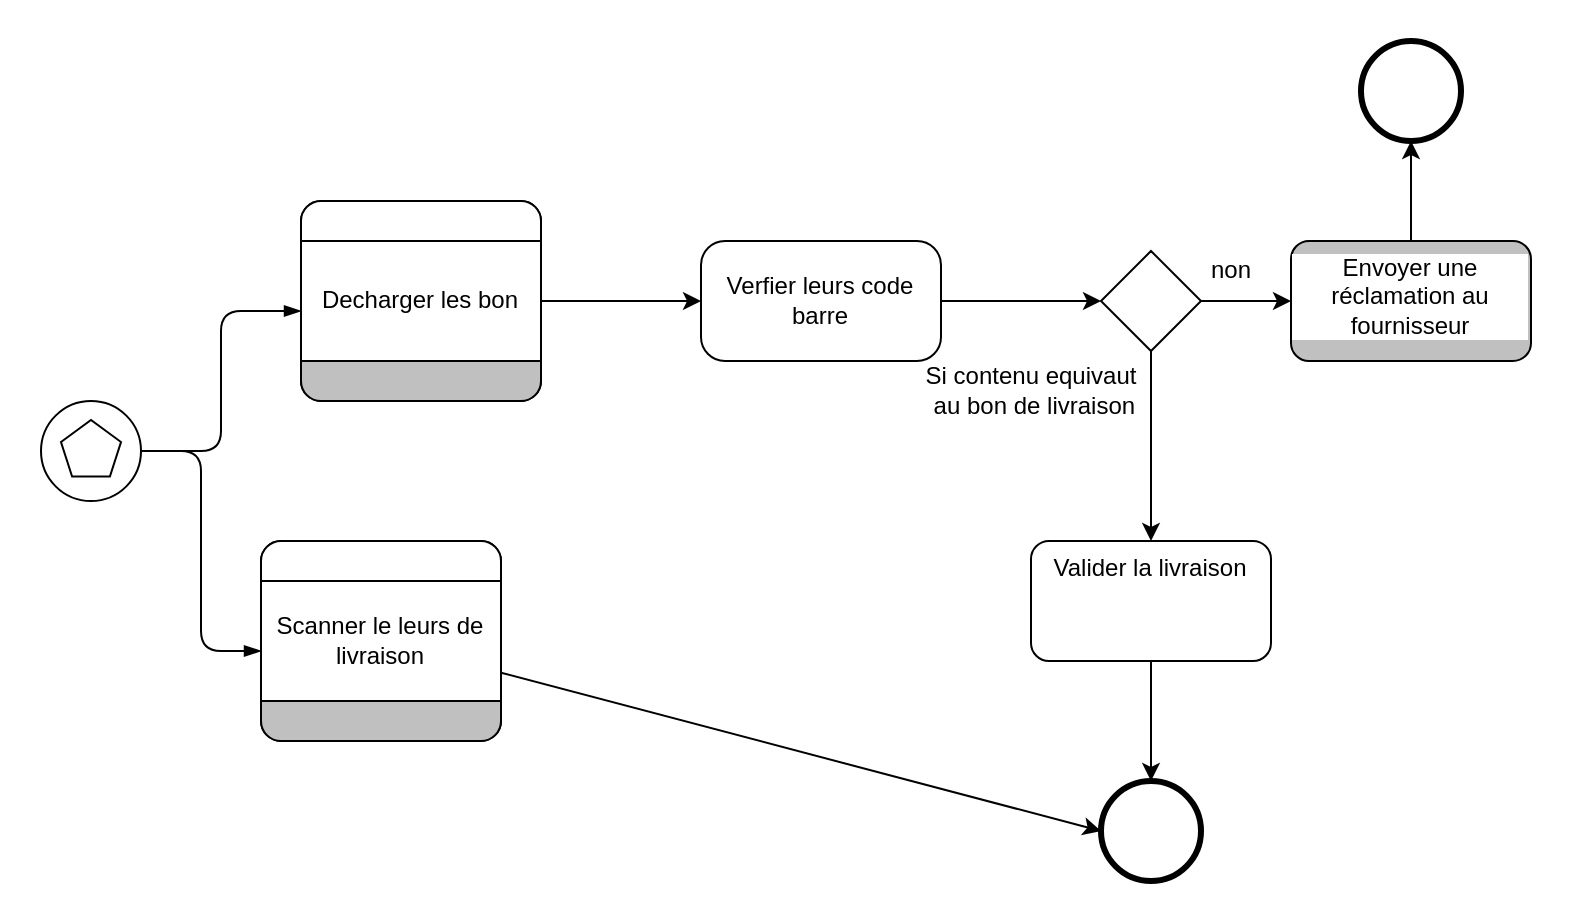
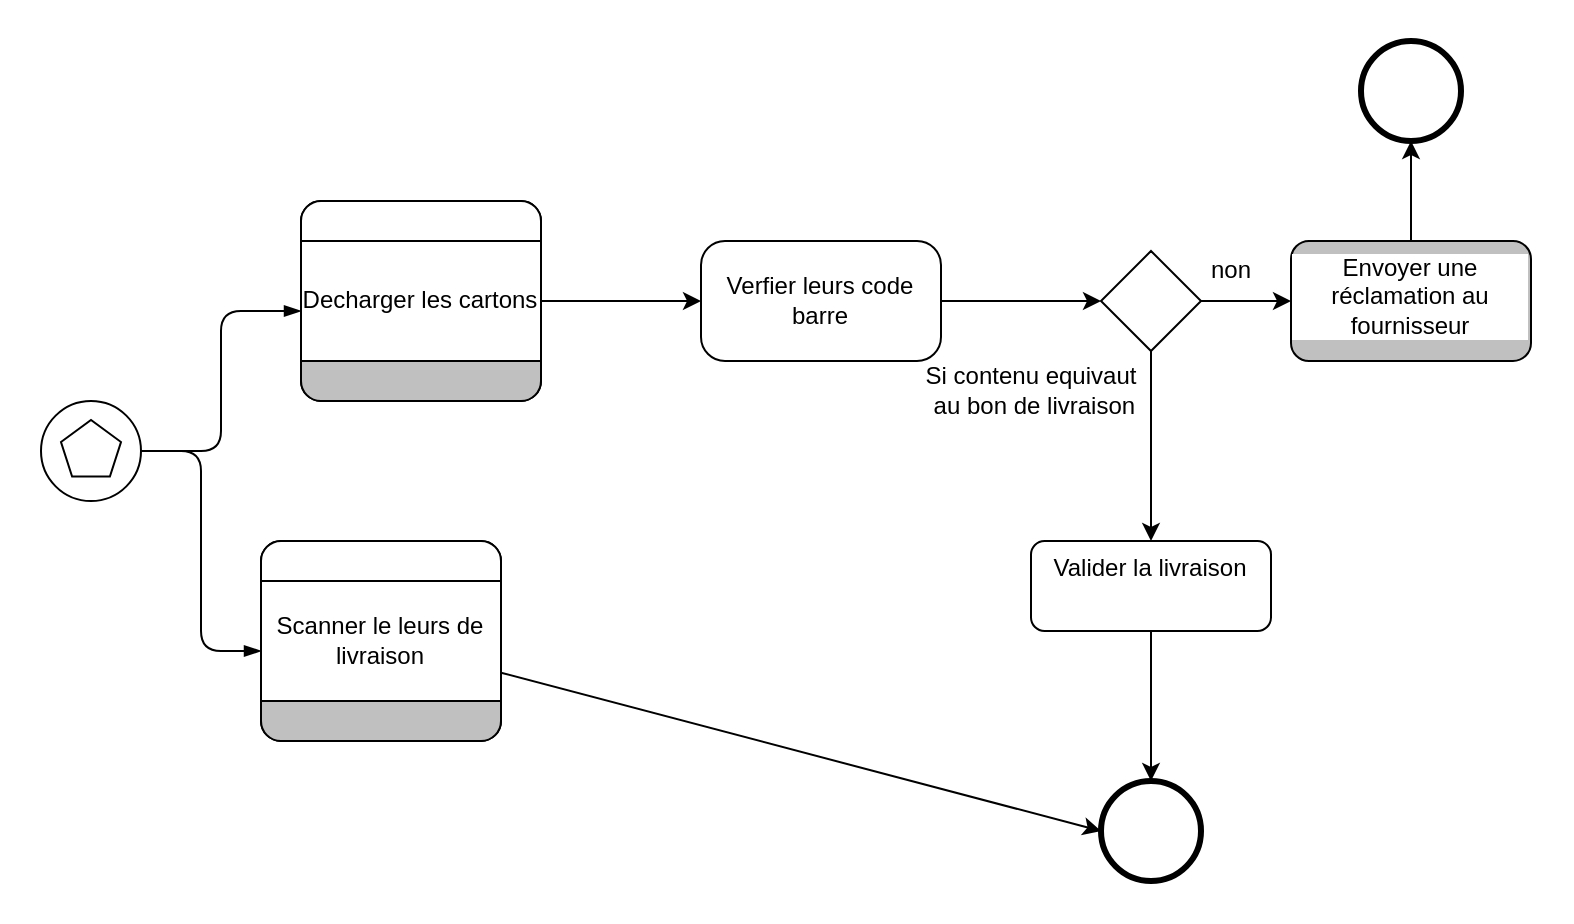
(421, 301) -> (421, 301)
(1151, 601) -> (1151, 586)
